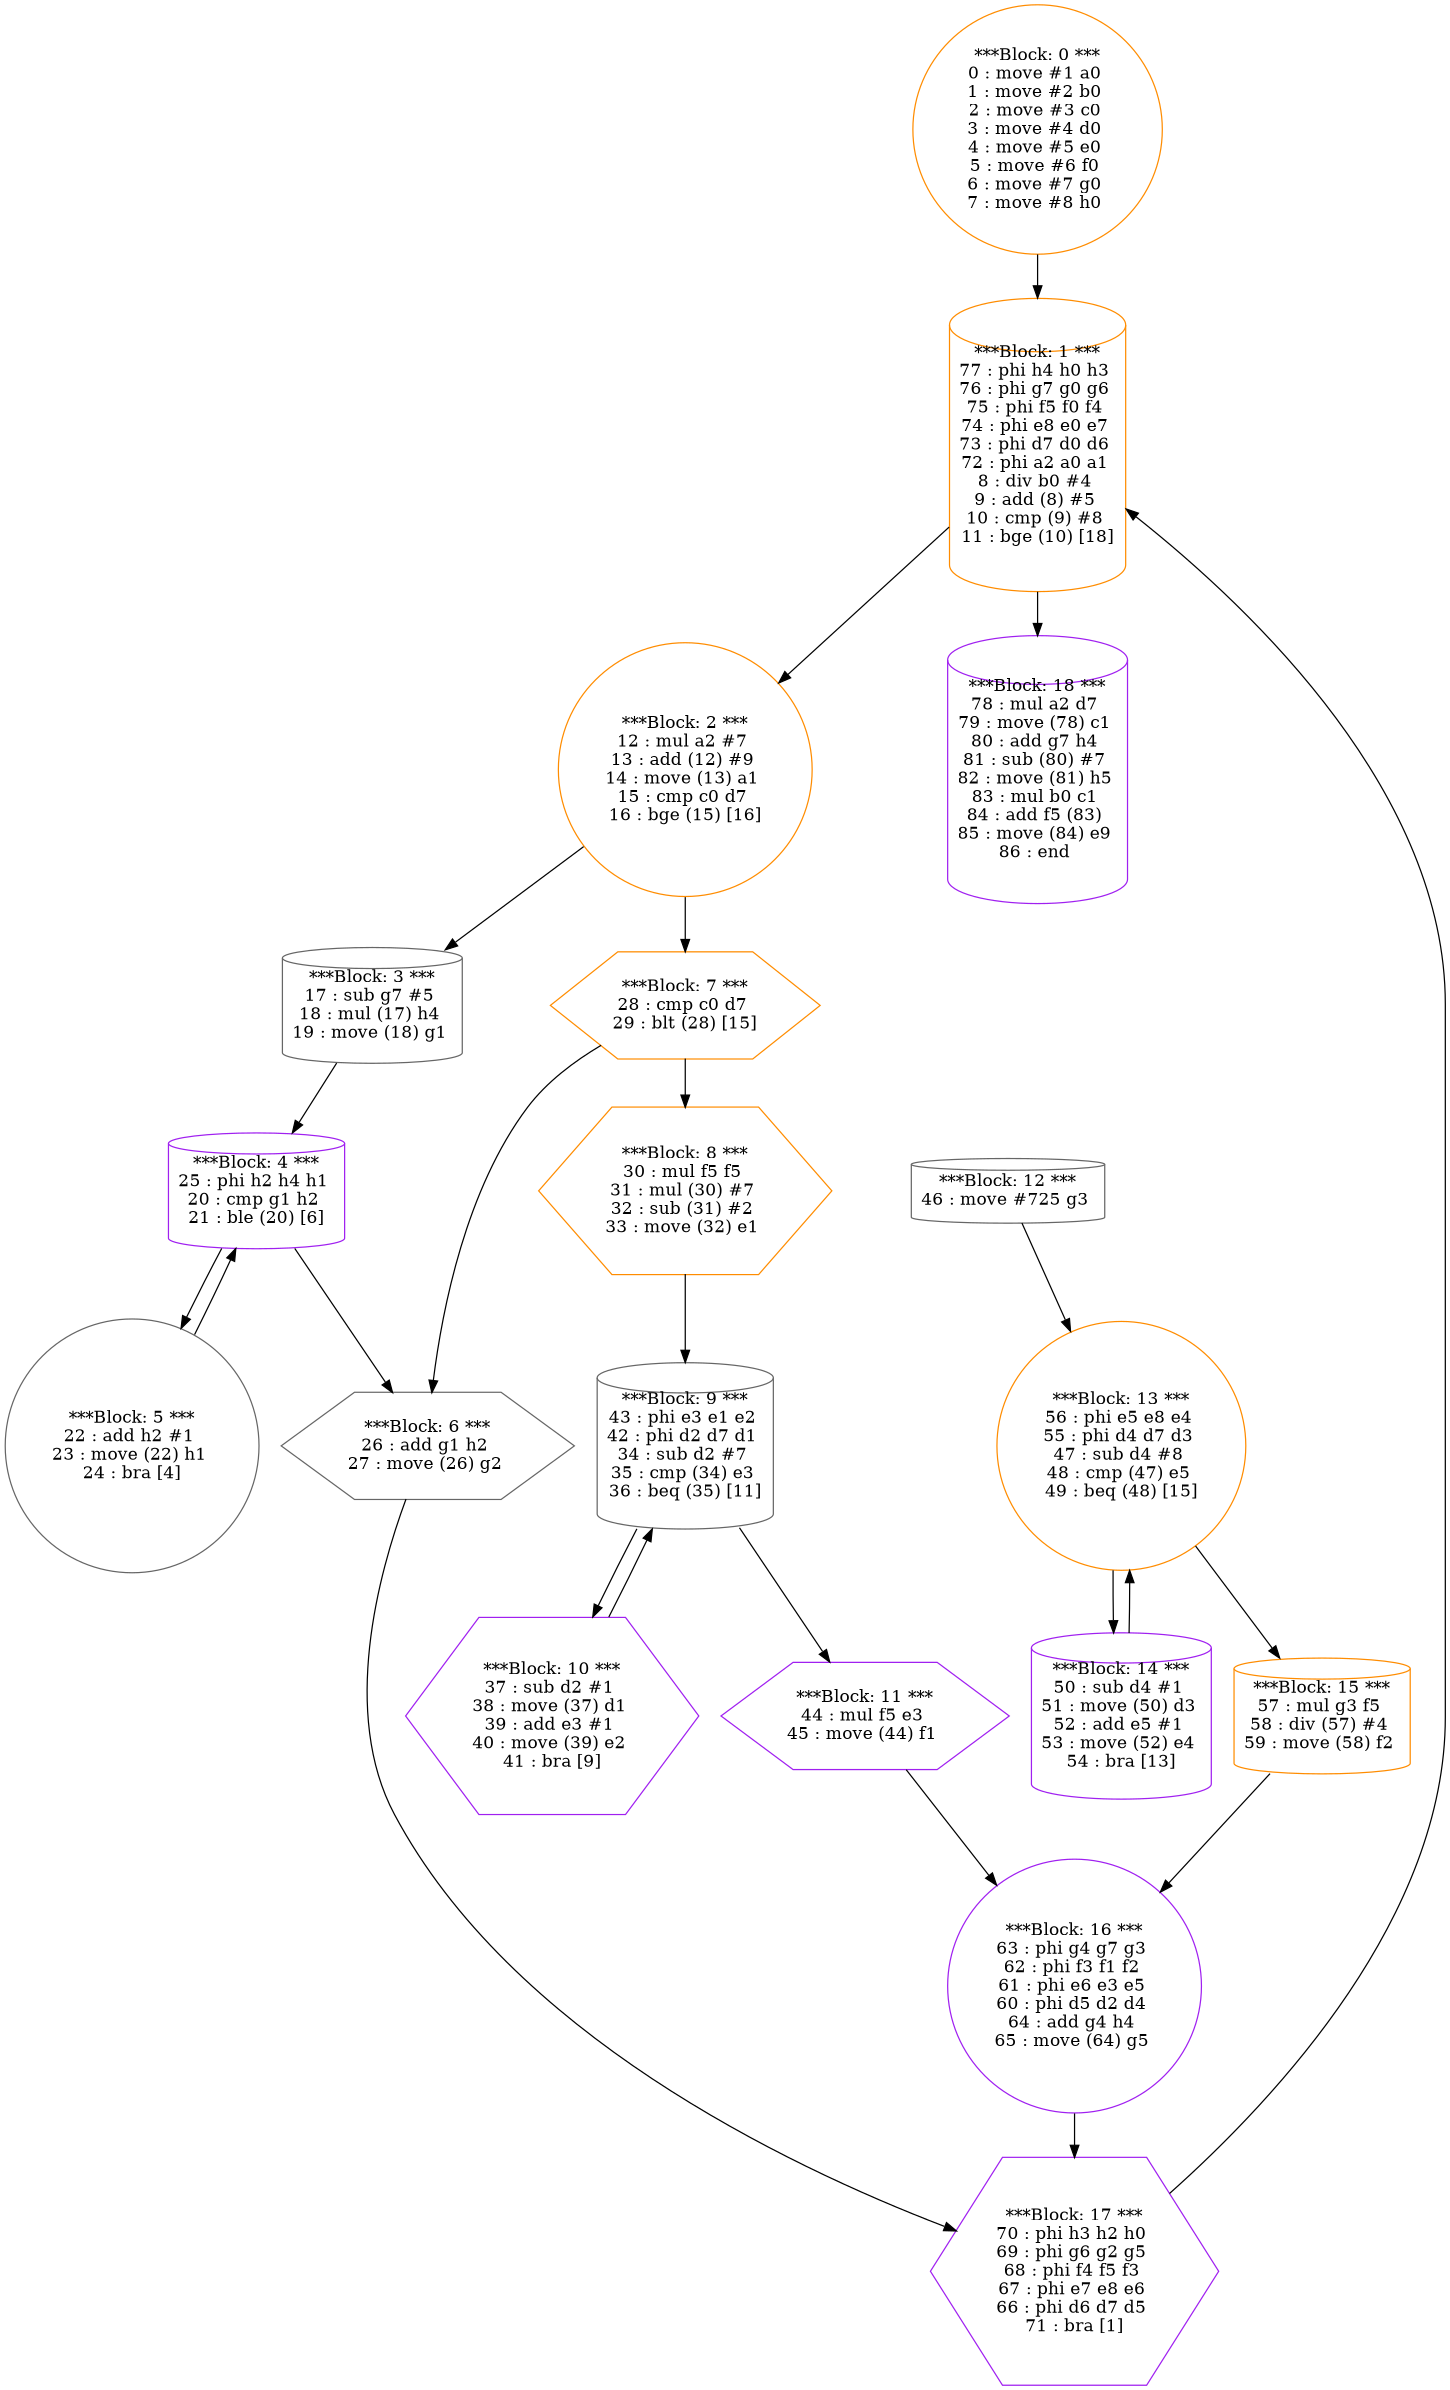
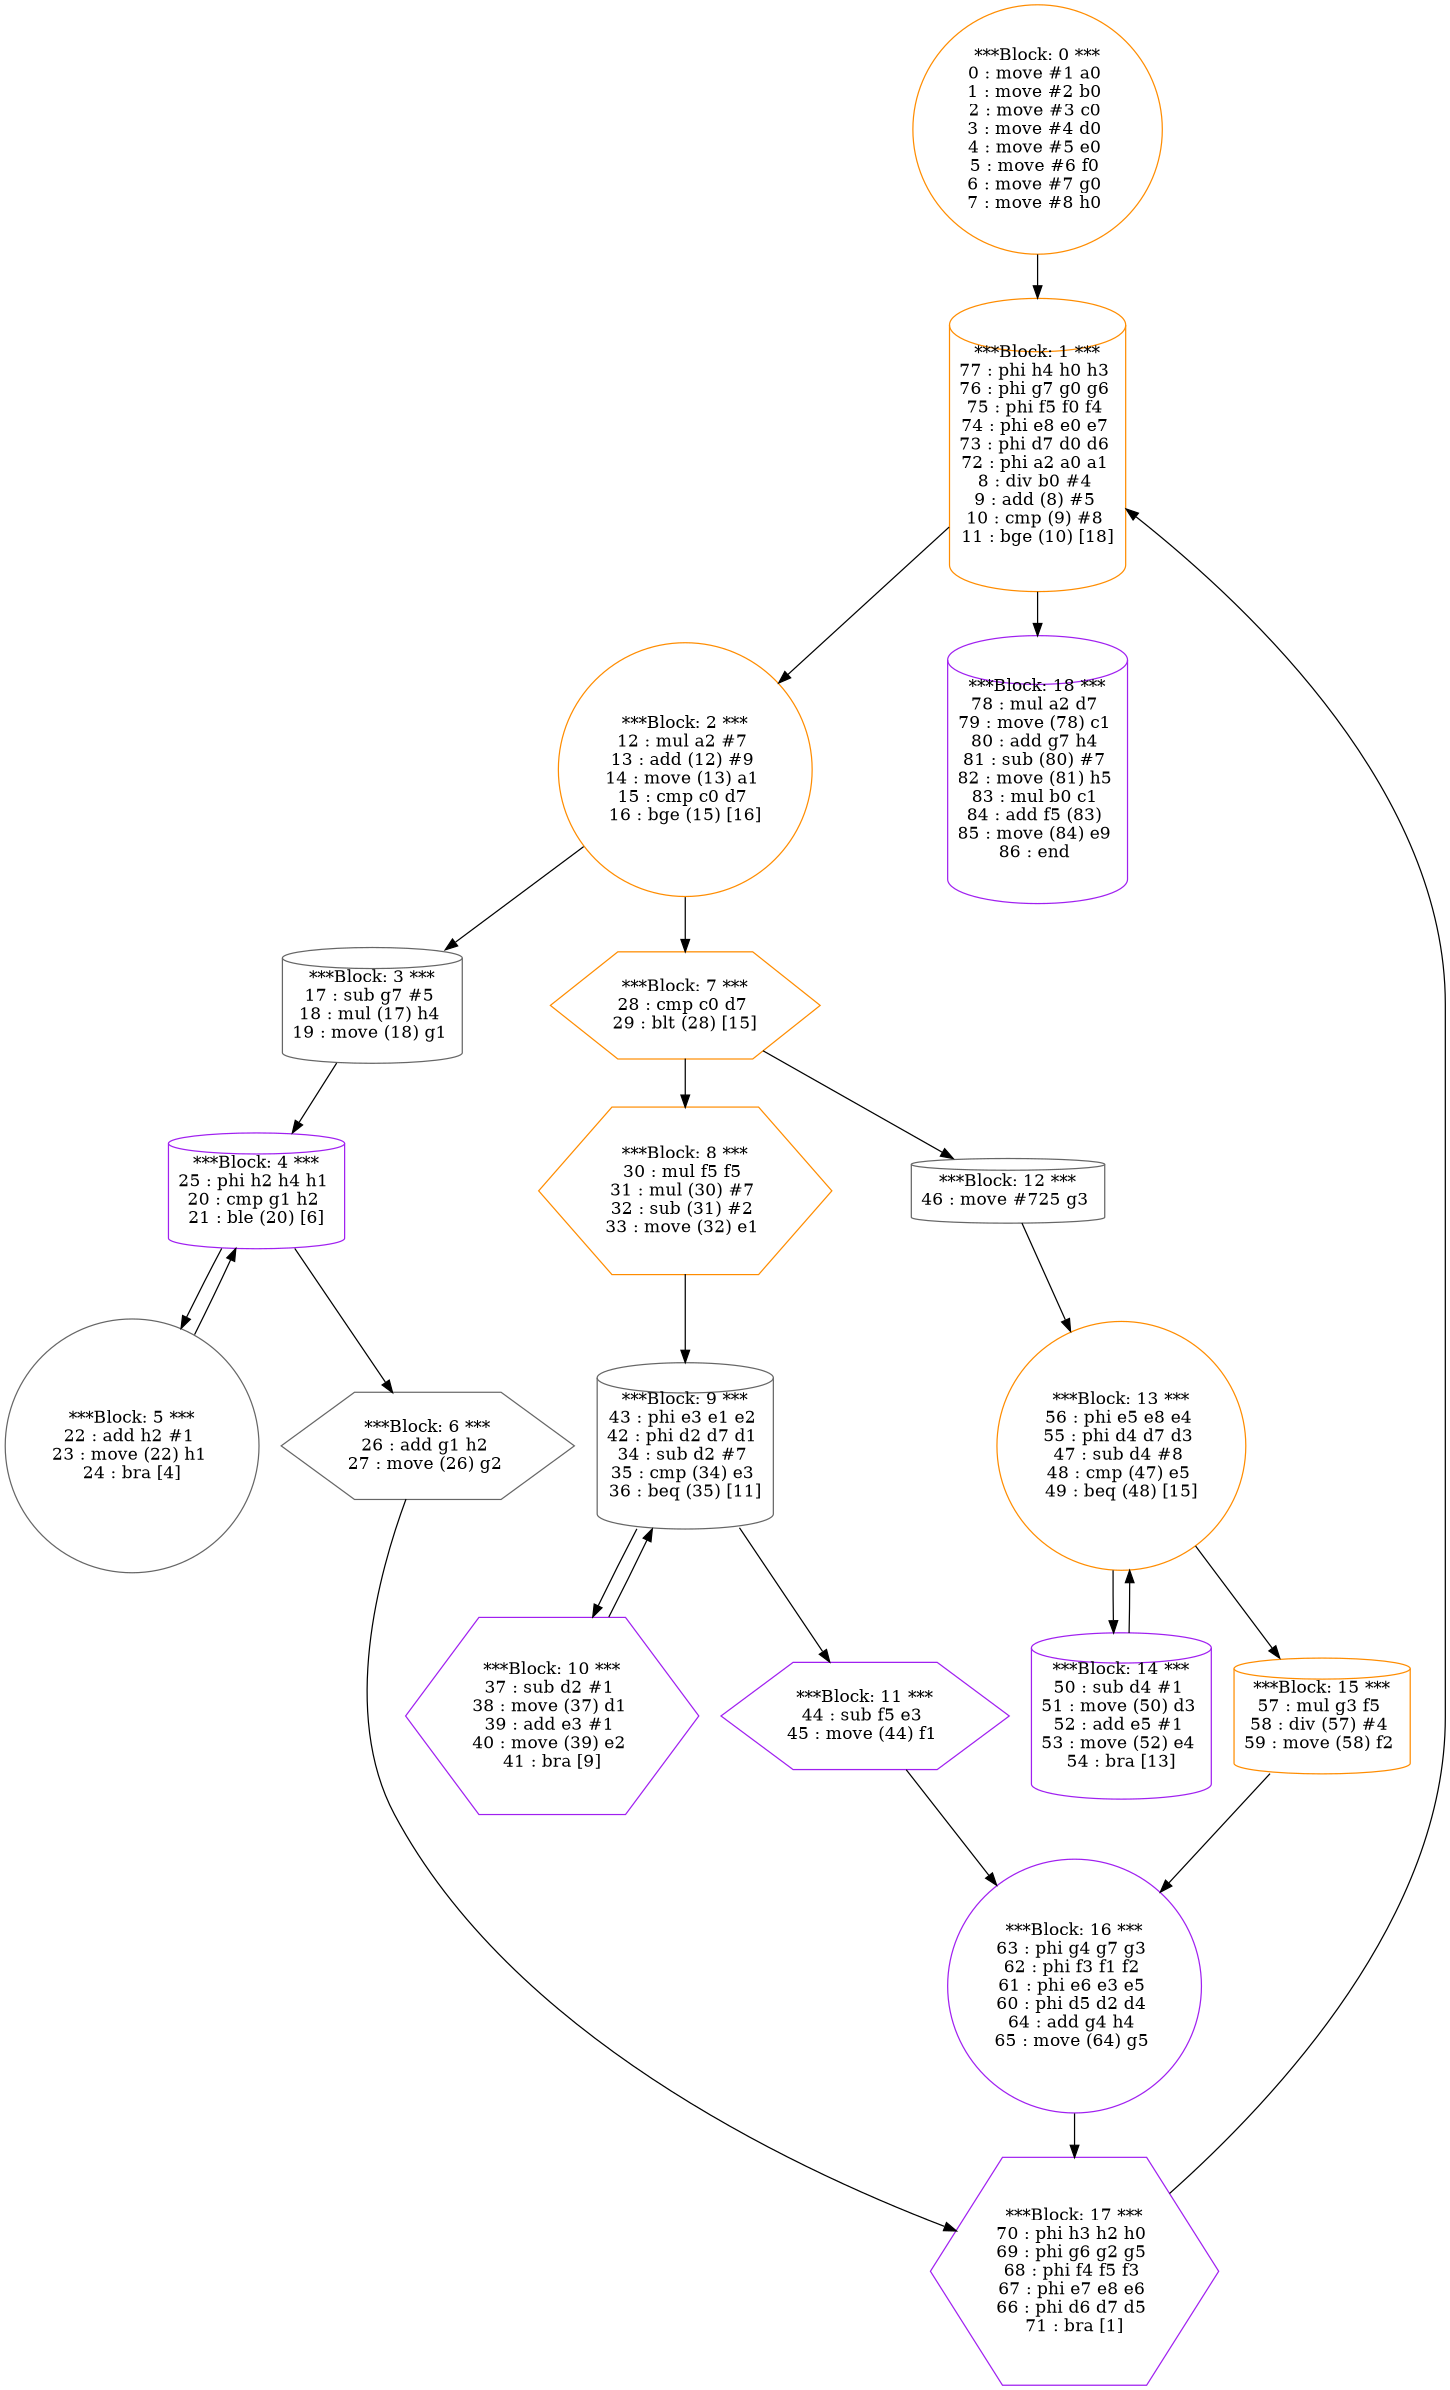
(481, 1193) -> (853, 1102)
(865, 1716) -> (865, 1716)
